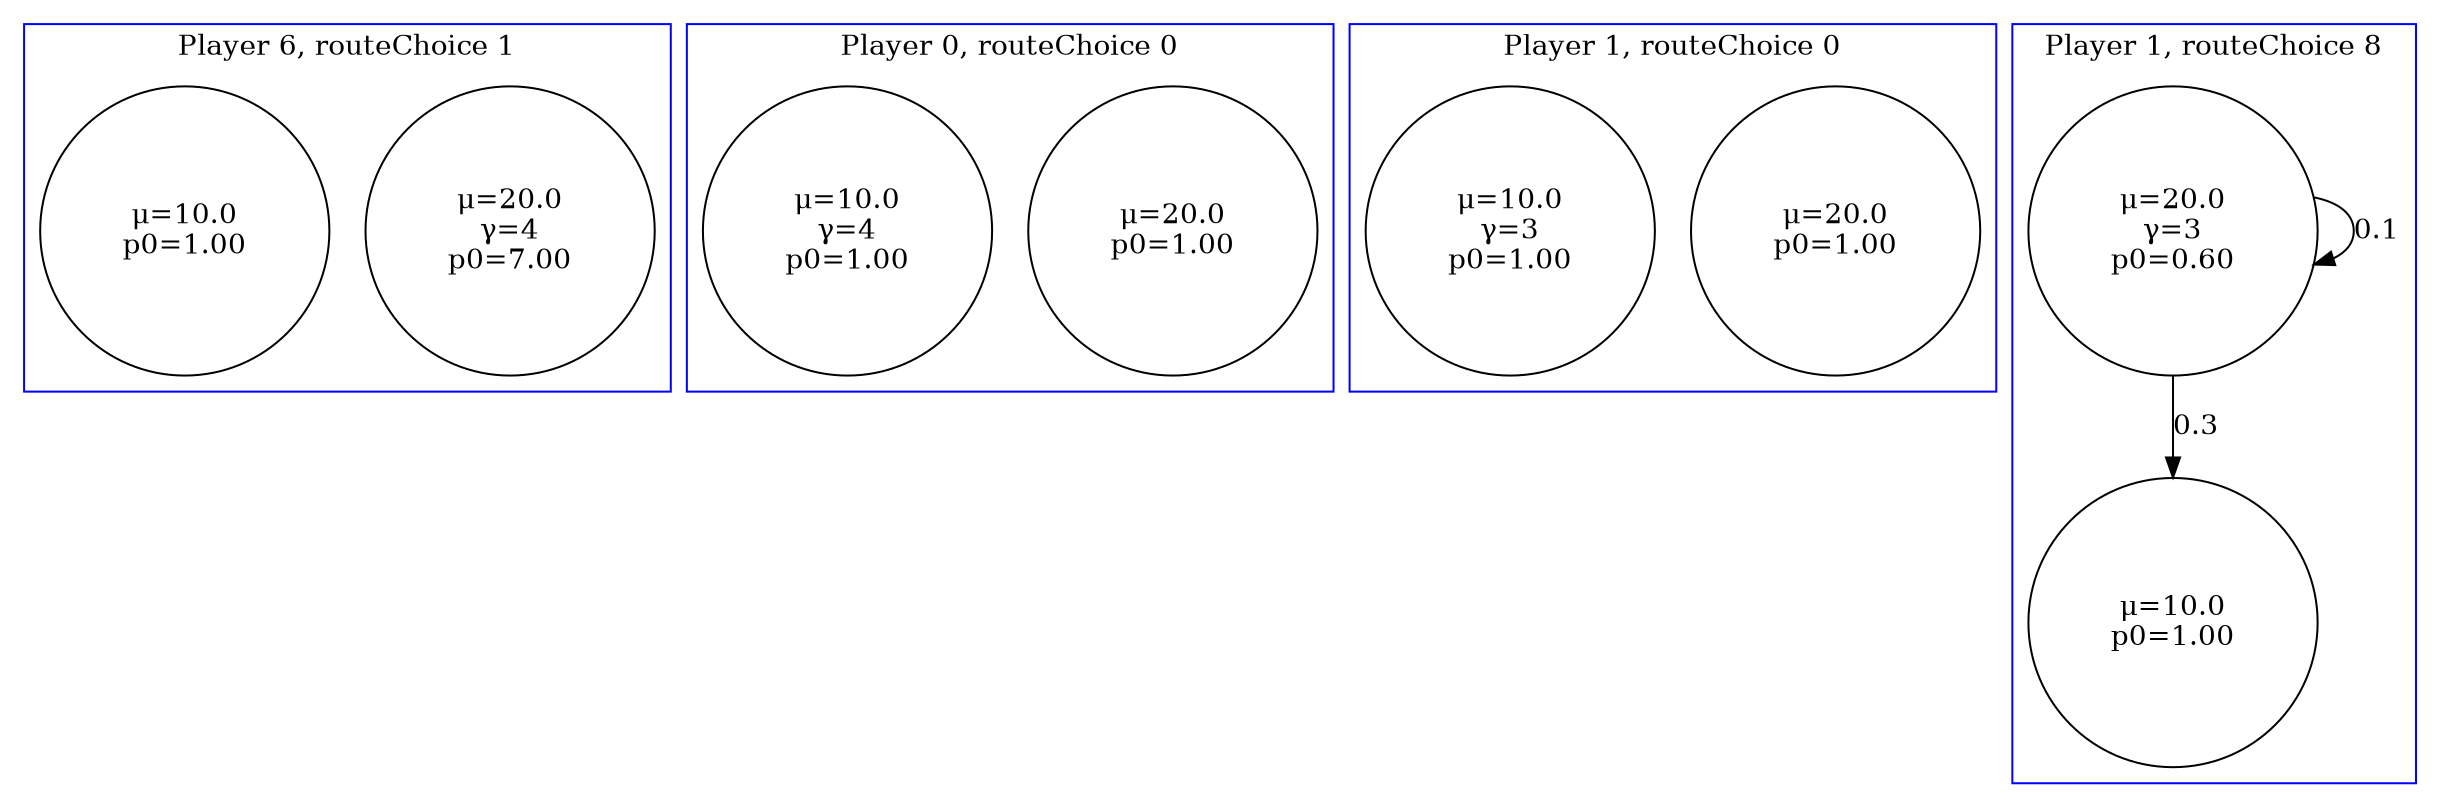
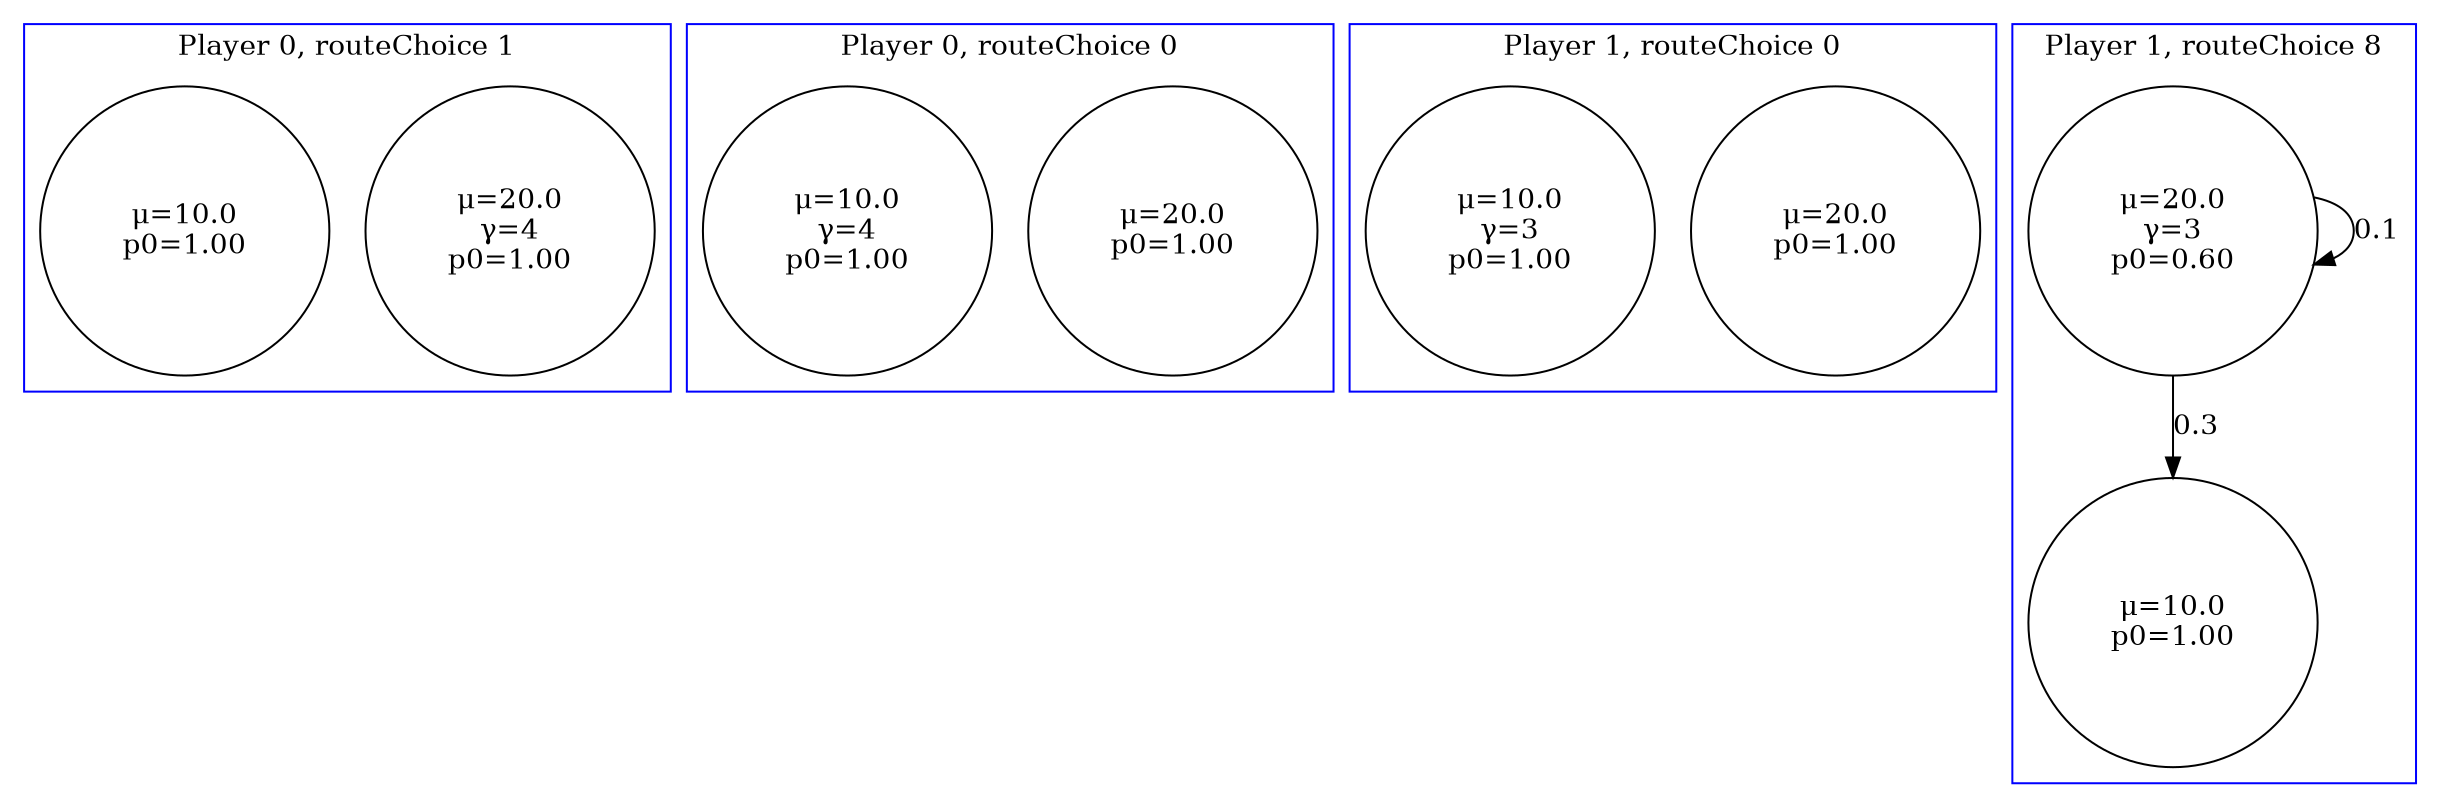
(347, 47) -> (347, 47)
(510, 231) -> (510, 231)
